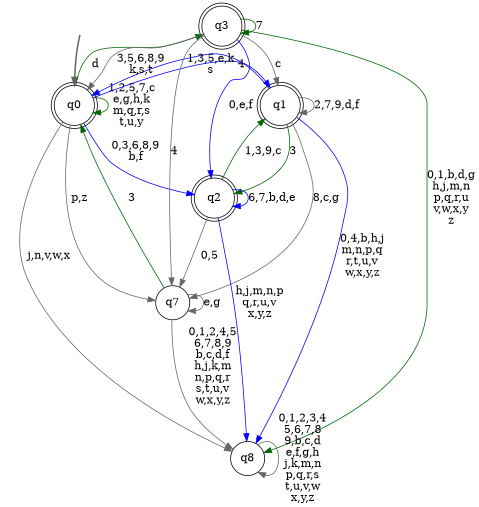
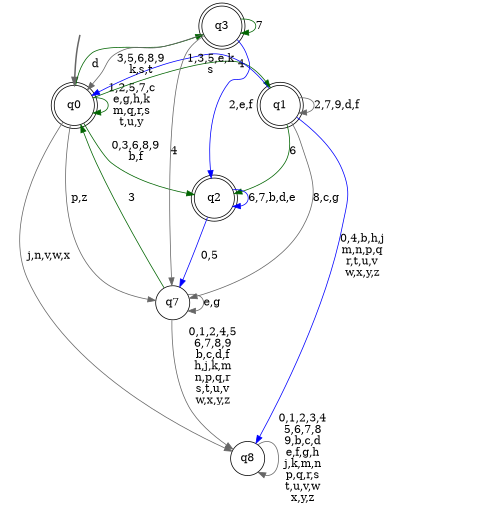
(264, 52) -> none
(172, 71) -> (172, 71)
(241, 105) -> (241, 105)
(238, 150) -> none
(293, 152) -> (293, 152)
(126, 172) -> (126, 172)
(427, 214) -> none
(195, 249) -> (195, 249)
(237, 325) -> none
